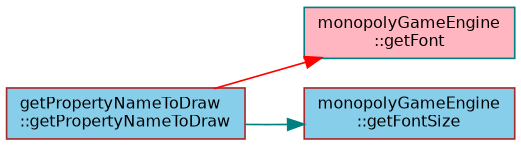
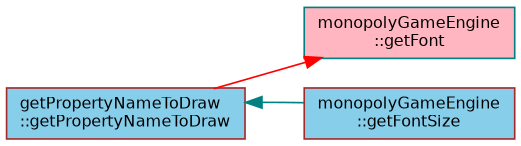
(266, 125) -> (283, 102)
